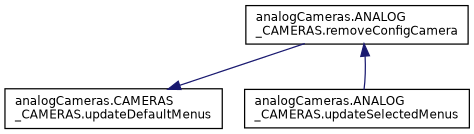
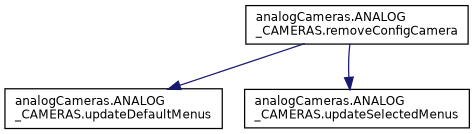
(365, 73) -> (349, 60)
(114, 109) -> (114, 109)
